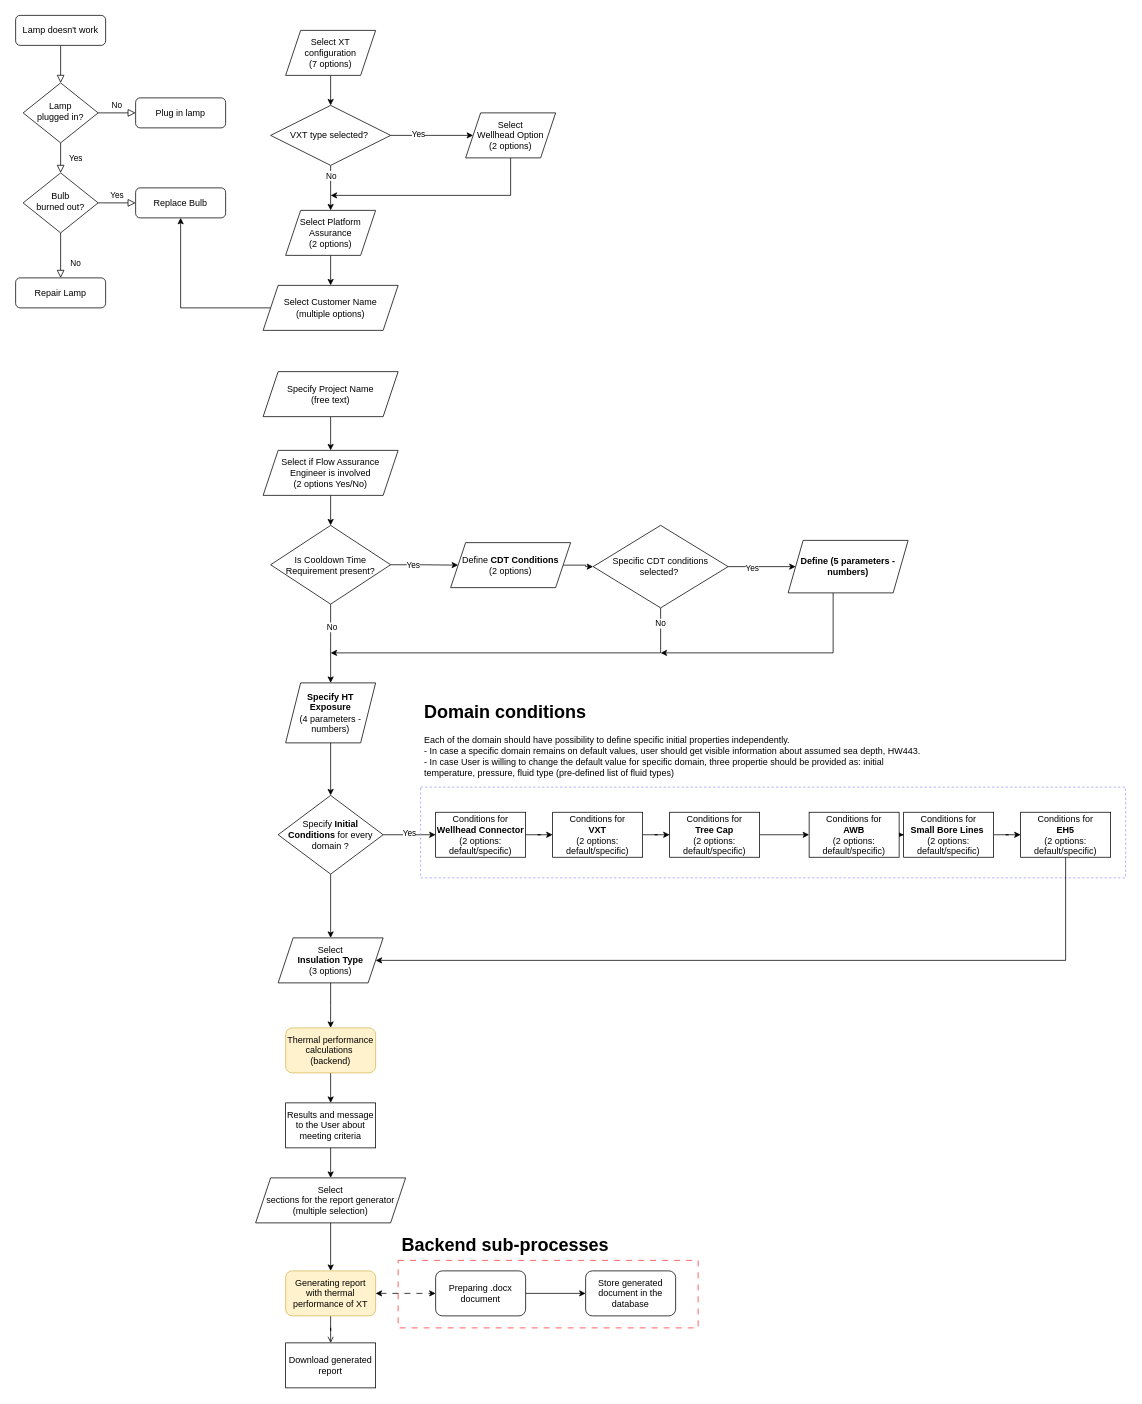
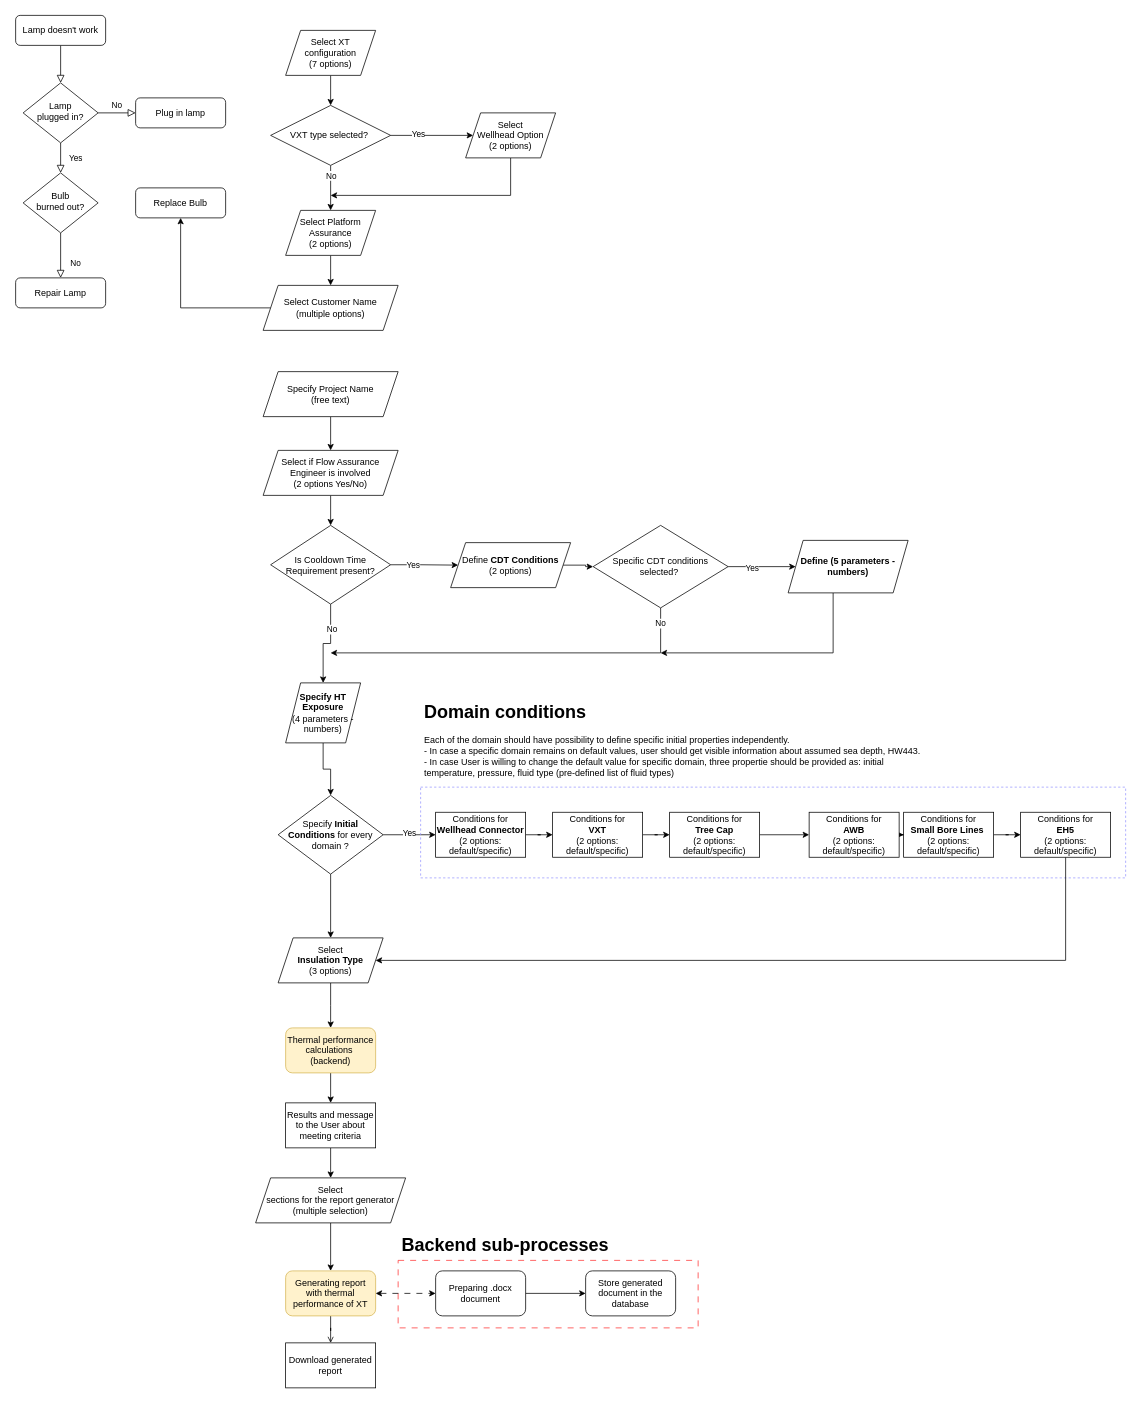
(112, 203) -> none
(330, 713) -> (323, 713)
